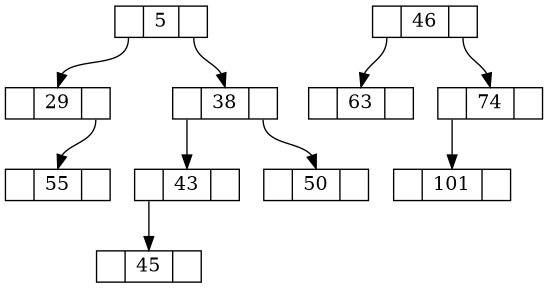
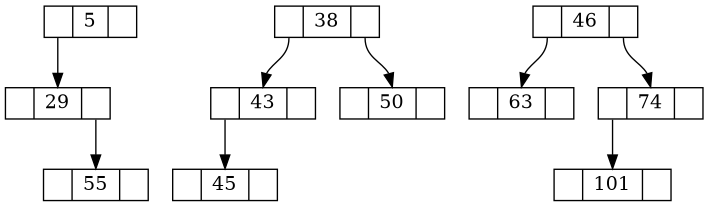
(204, 58) -> none
